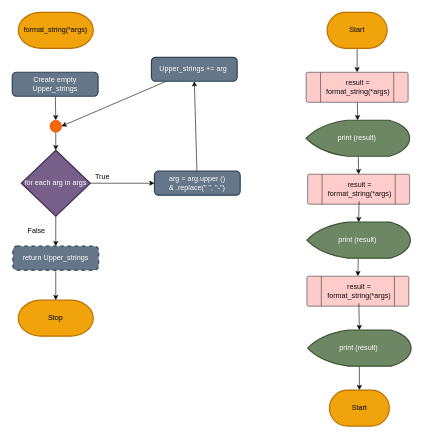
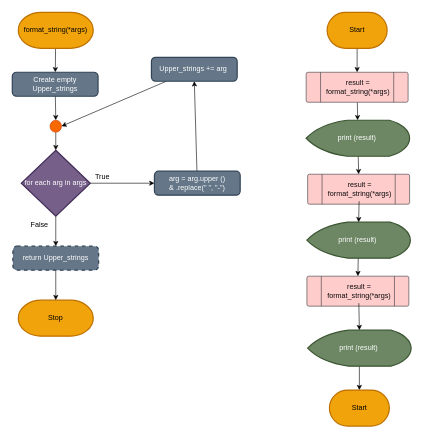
none -> (55, 58)
(36, 231) -> (39, 225)
